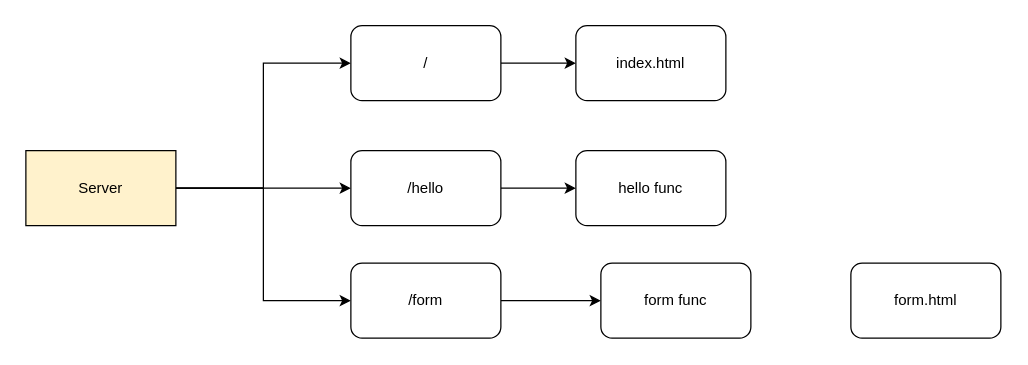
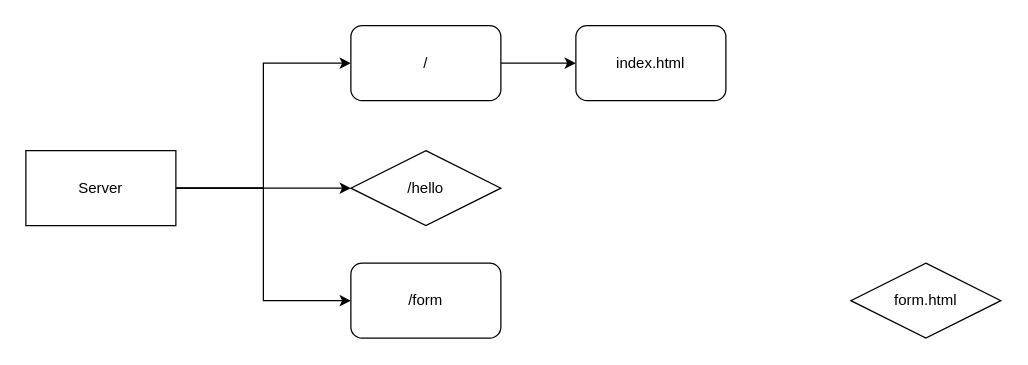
(101, 188) -> (101, 188)
(426, 188) -> (426, 188)
(534, 188) -> none
(651, 188) -> none
(547, 301) -> none
(676, 301) -> none
(926, 301) -> (926, 301)
